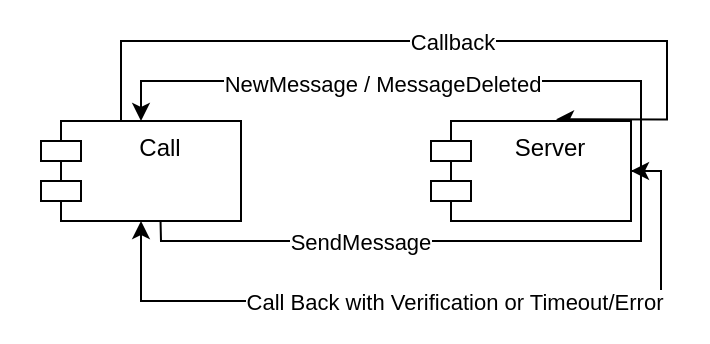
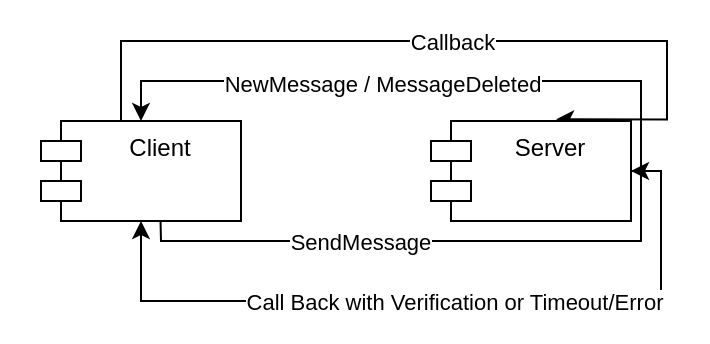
(160, 148) -> (160, 148)
